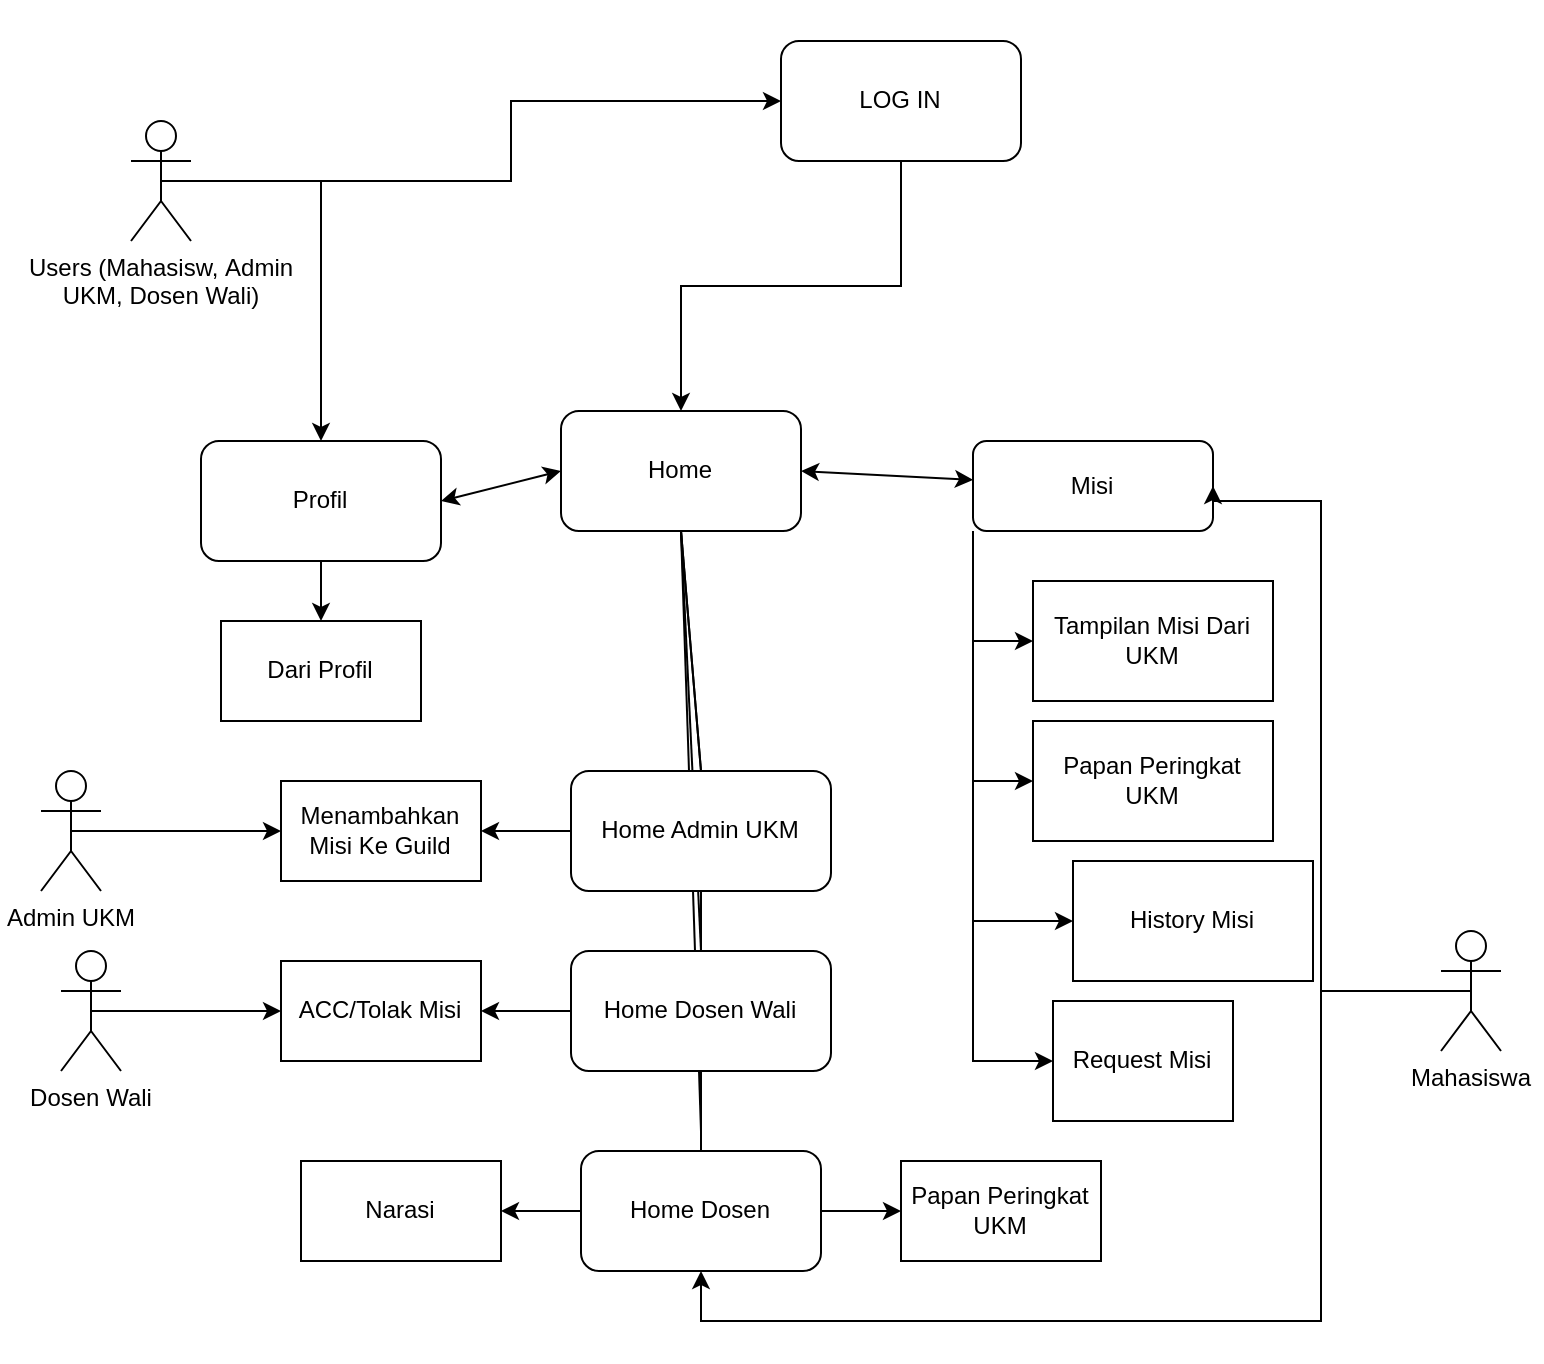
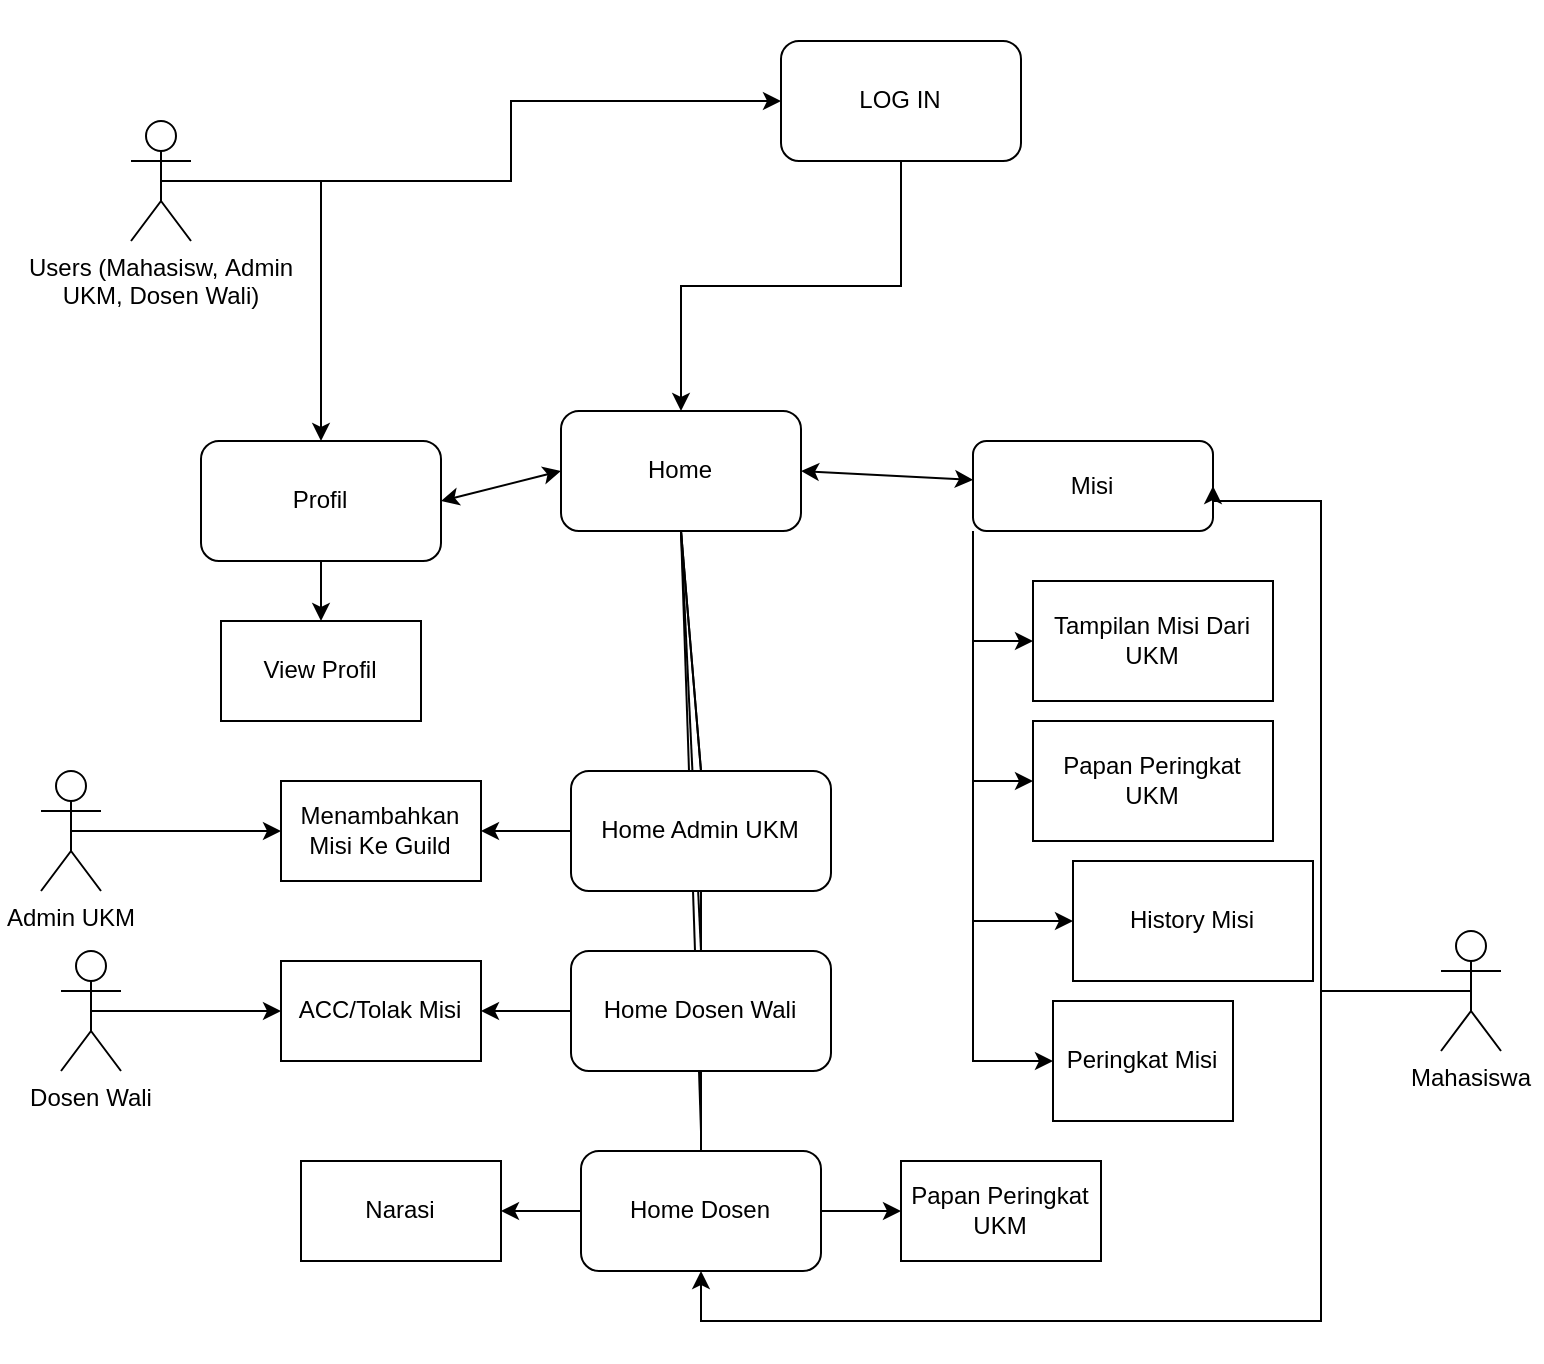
(321, 671) -> (321, 671)
(1143, 1061) -> (1143, 1061)
